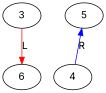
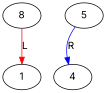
(22, 16) -> (22, 16)
(78, 50) -> (68, 41)
(22, 77) -> (22, 77)
